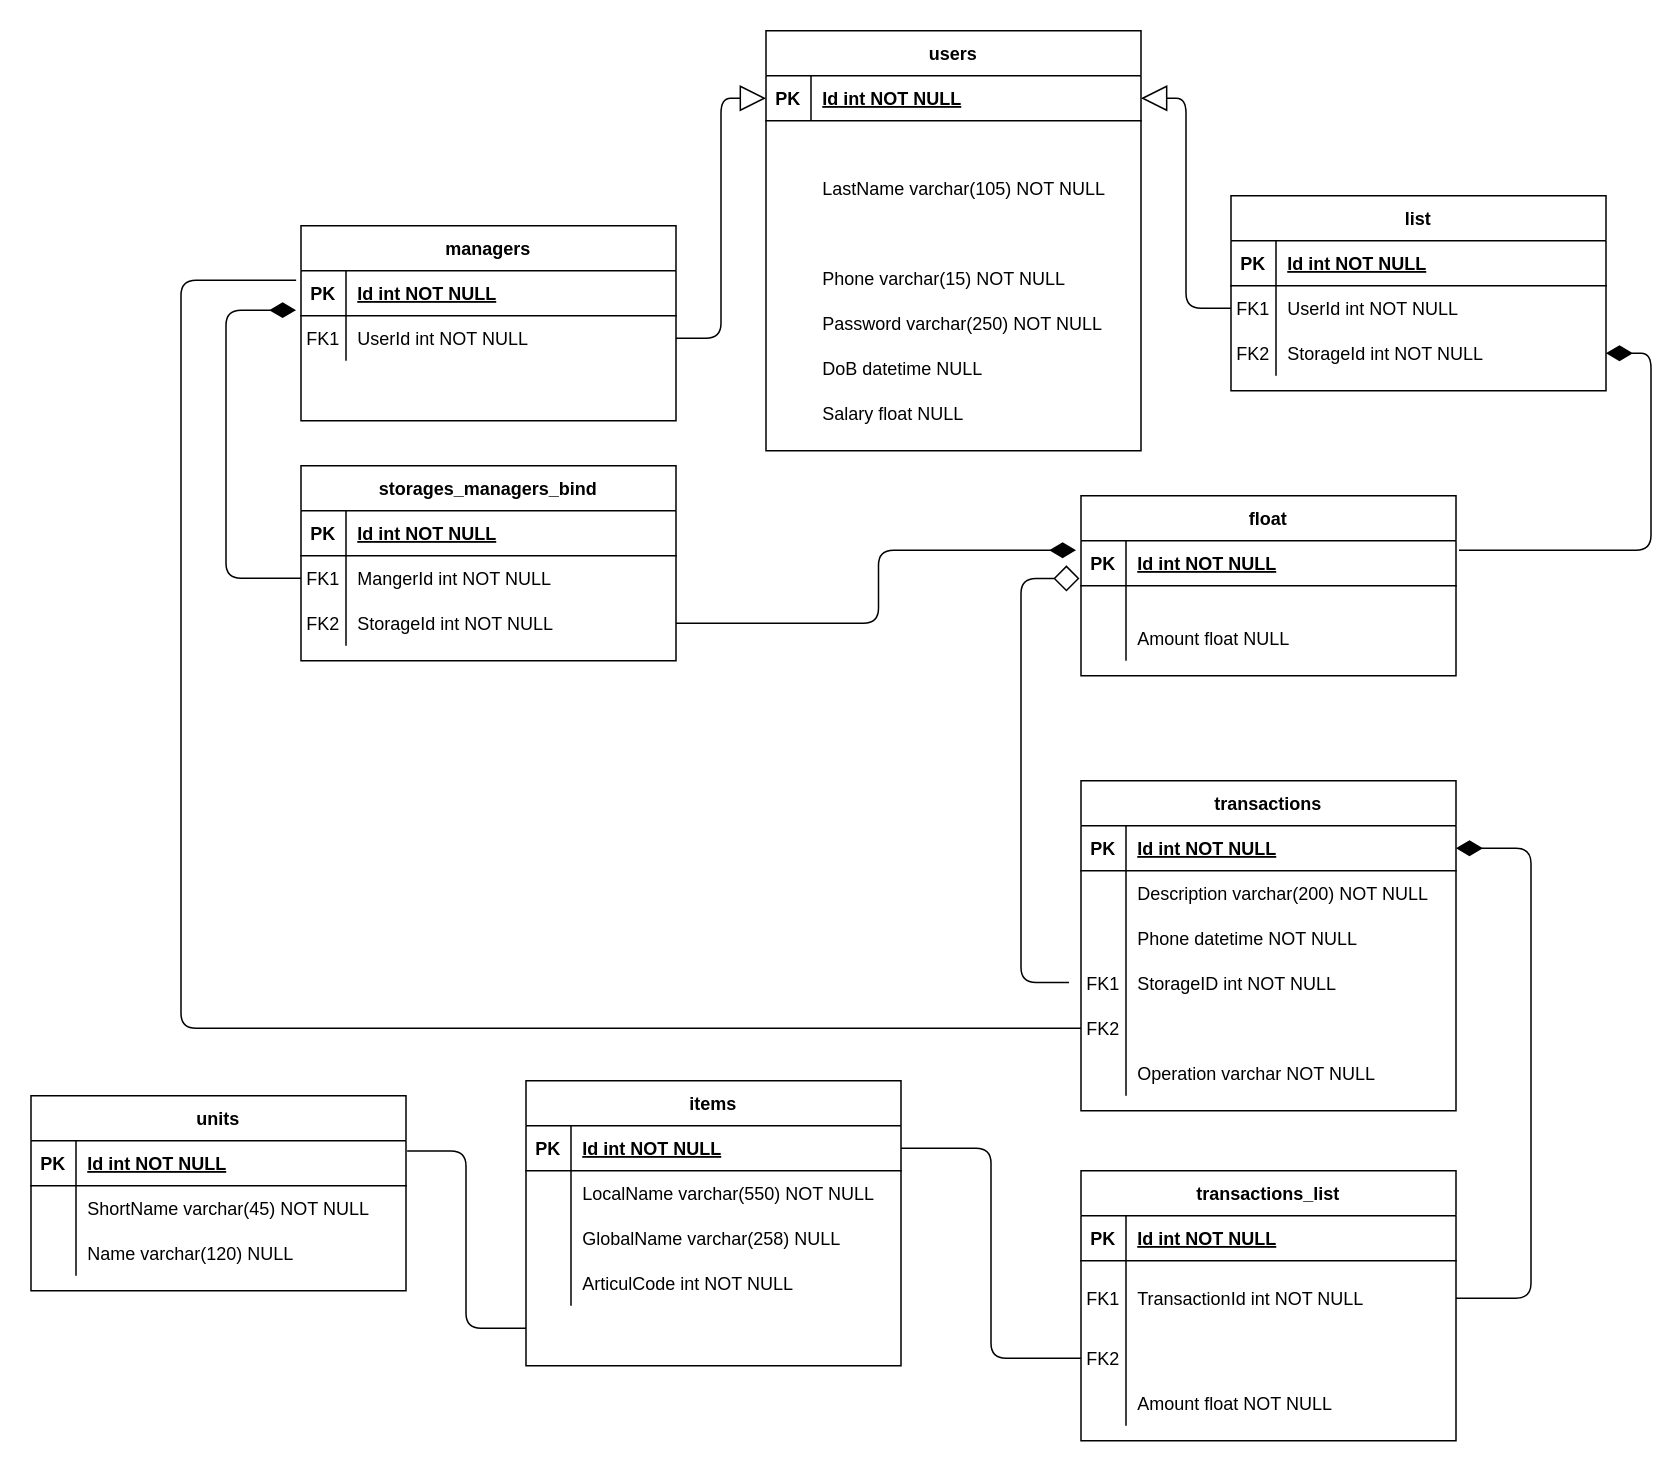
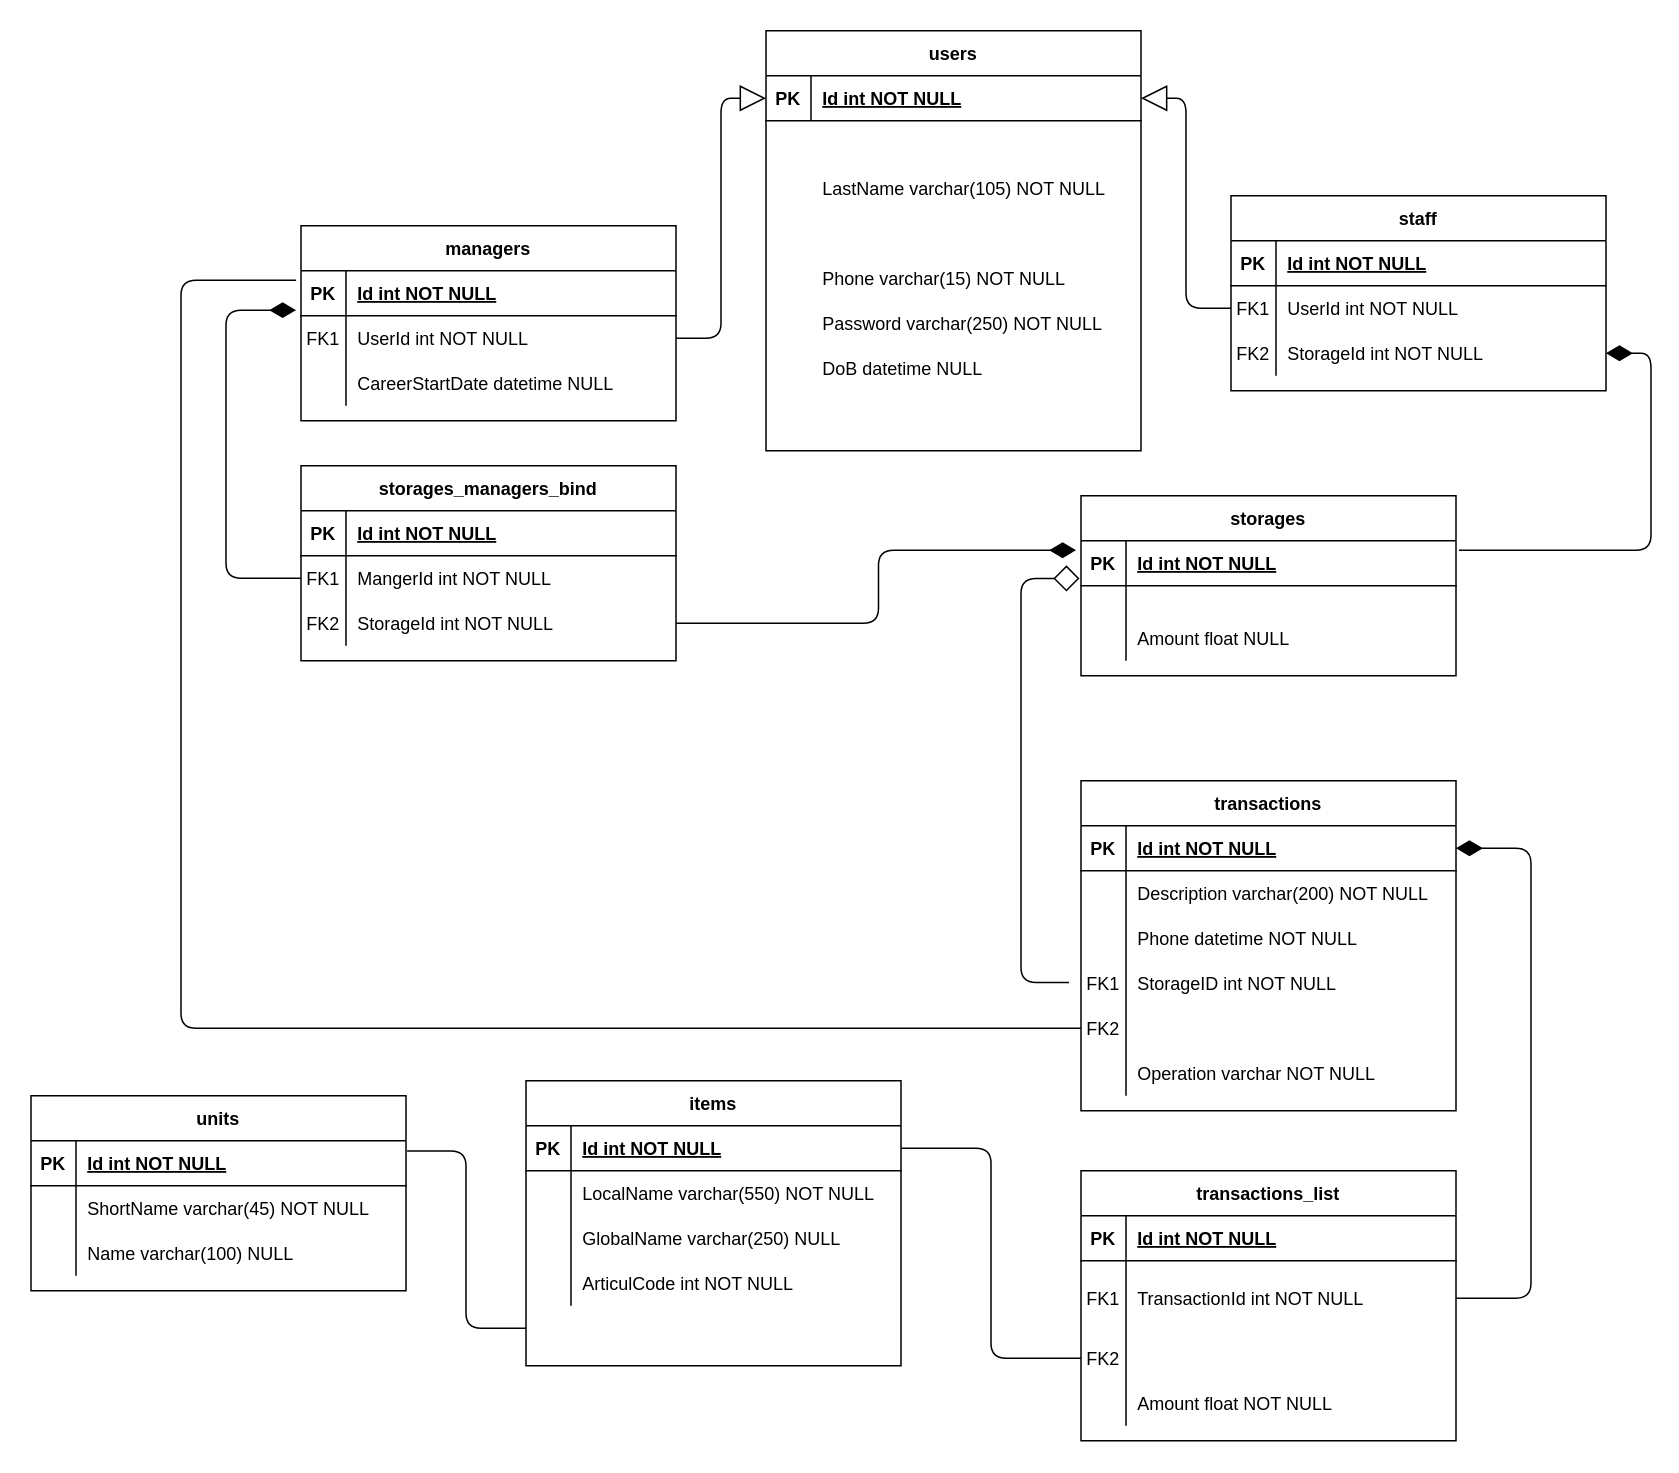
(1418, 219) -> (1418, 219)
none -> (511, 383)
(976, 413) -> none
(1268, 519) -> (1268, 519)
(714, 1239) -> (714, 1239)
(193, 1254) -> (193, 1254)
